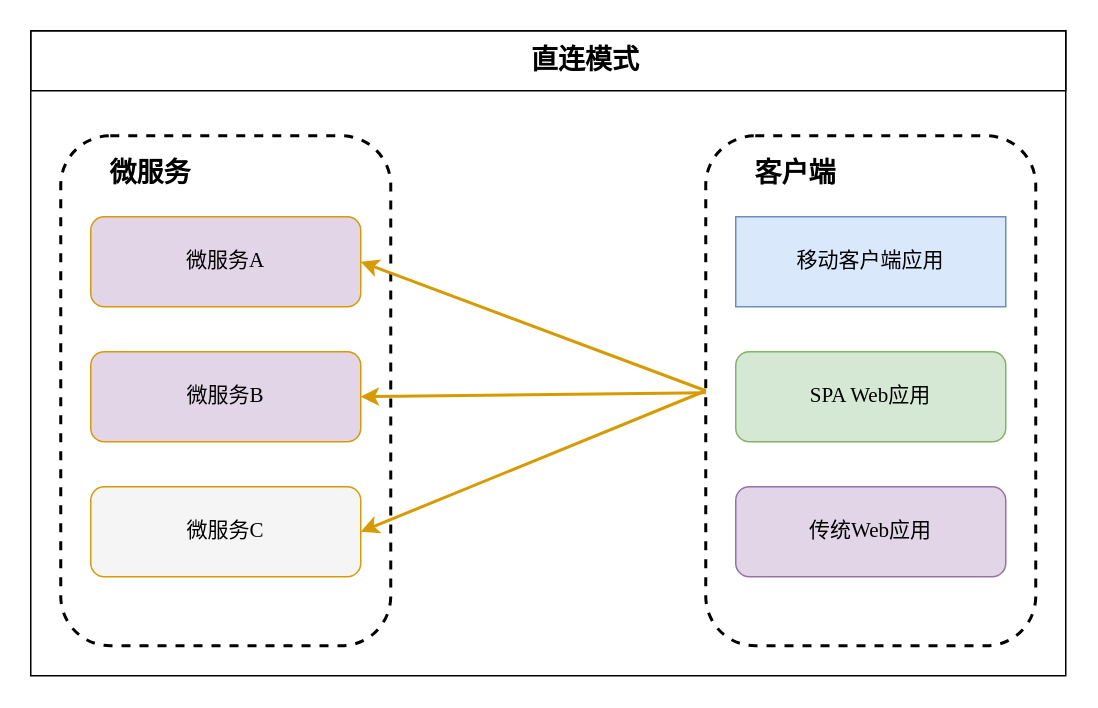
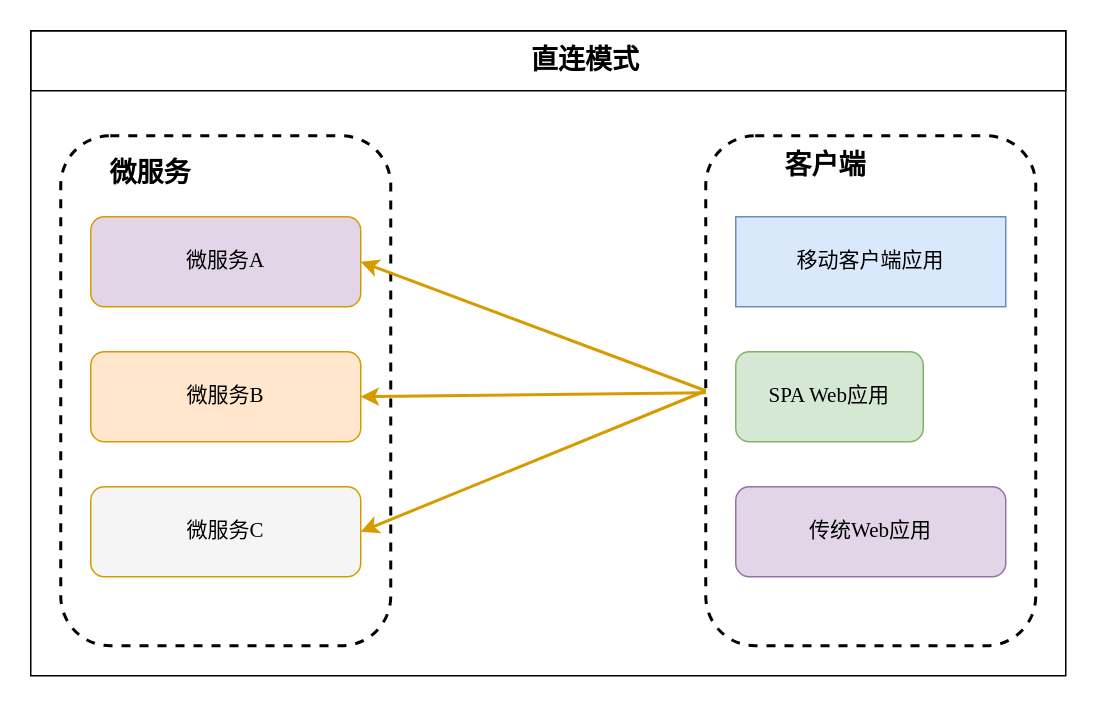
(796, 173) -> (826, 166)
(226, 397) -> (226, 397)
(871, 397) -> (830, 397)
